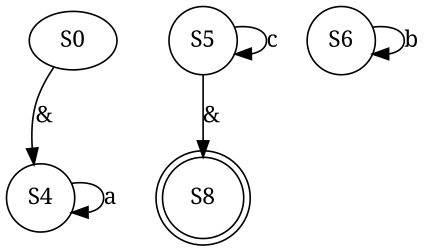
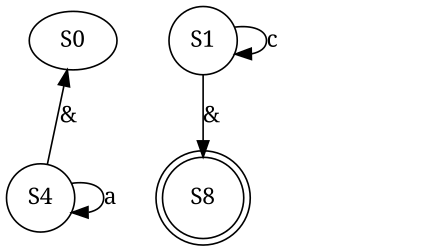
(203, 41) -> (203, 41)
(341, 41) -> none
(35, 106) -> (56, 125)
